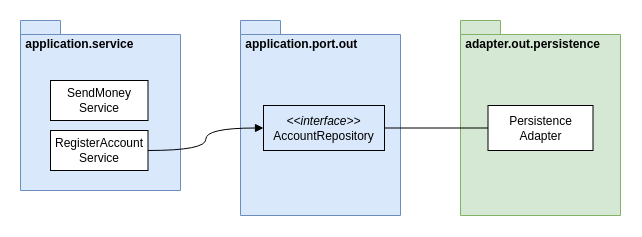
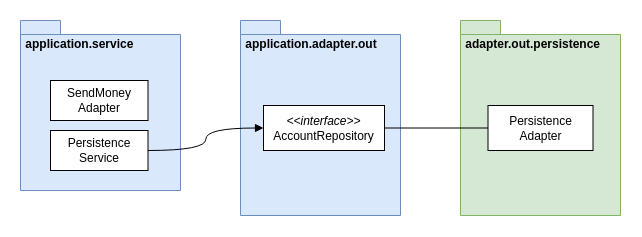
(302, 45) -> (312, 45)
(100, 101) -> (100, 101)
(324, 128) -> (324, 128)
(100, 151) -> (100, 151)
